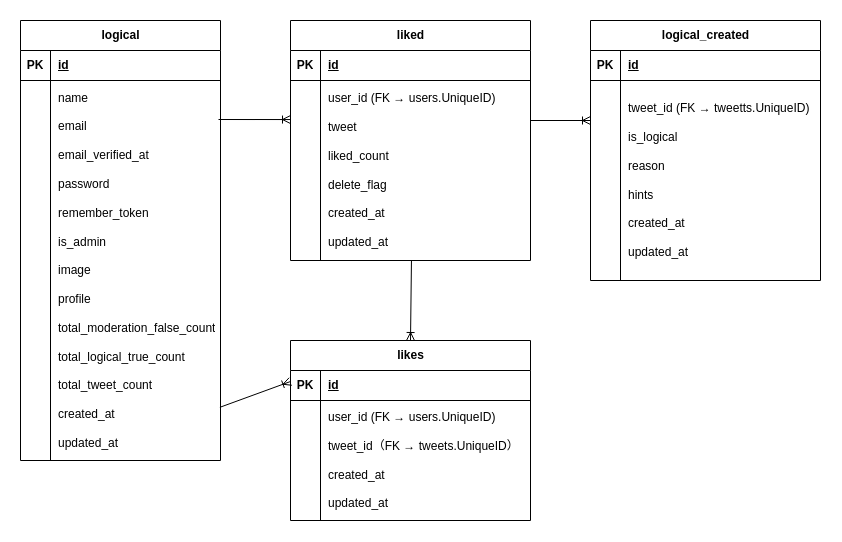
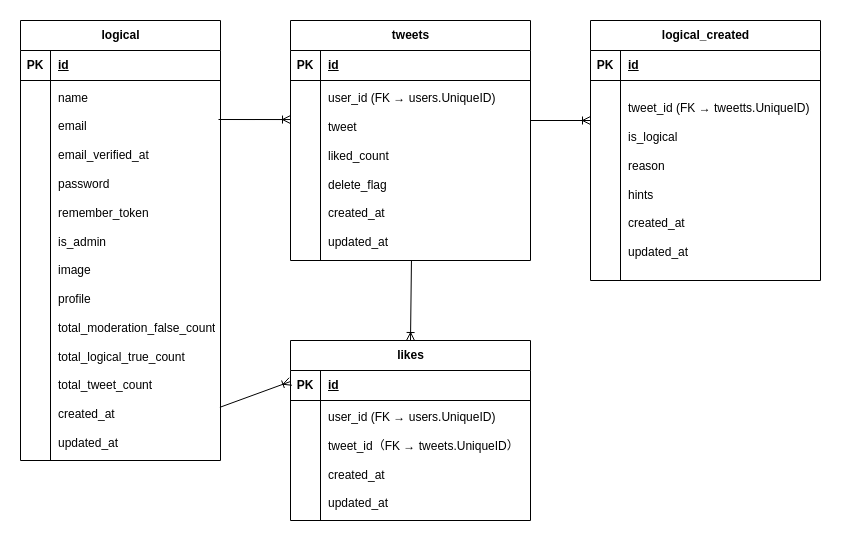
(411, 36) -> (411, 36)
